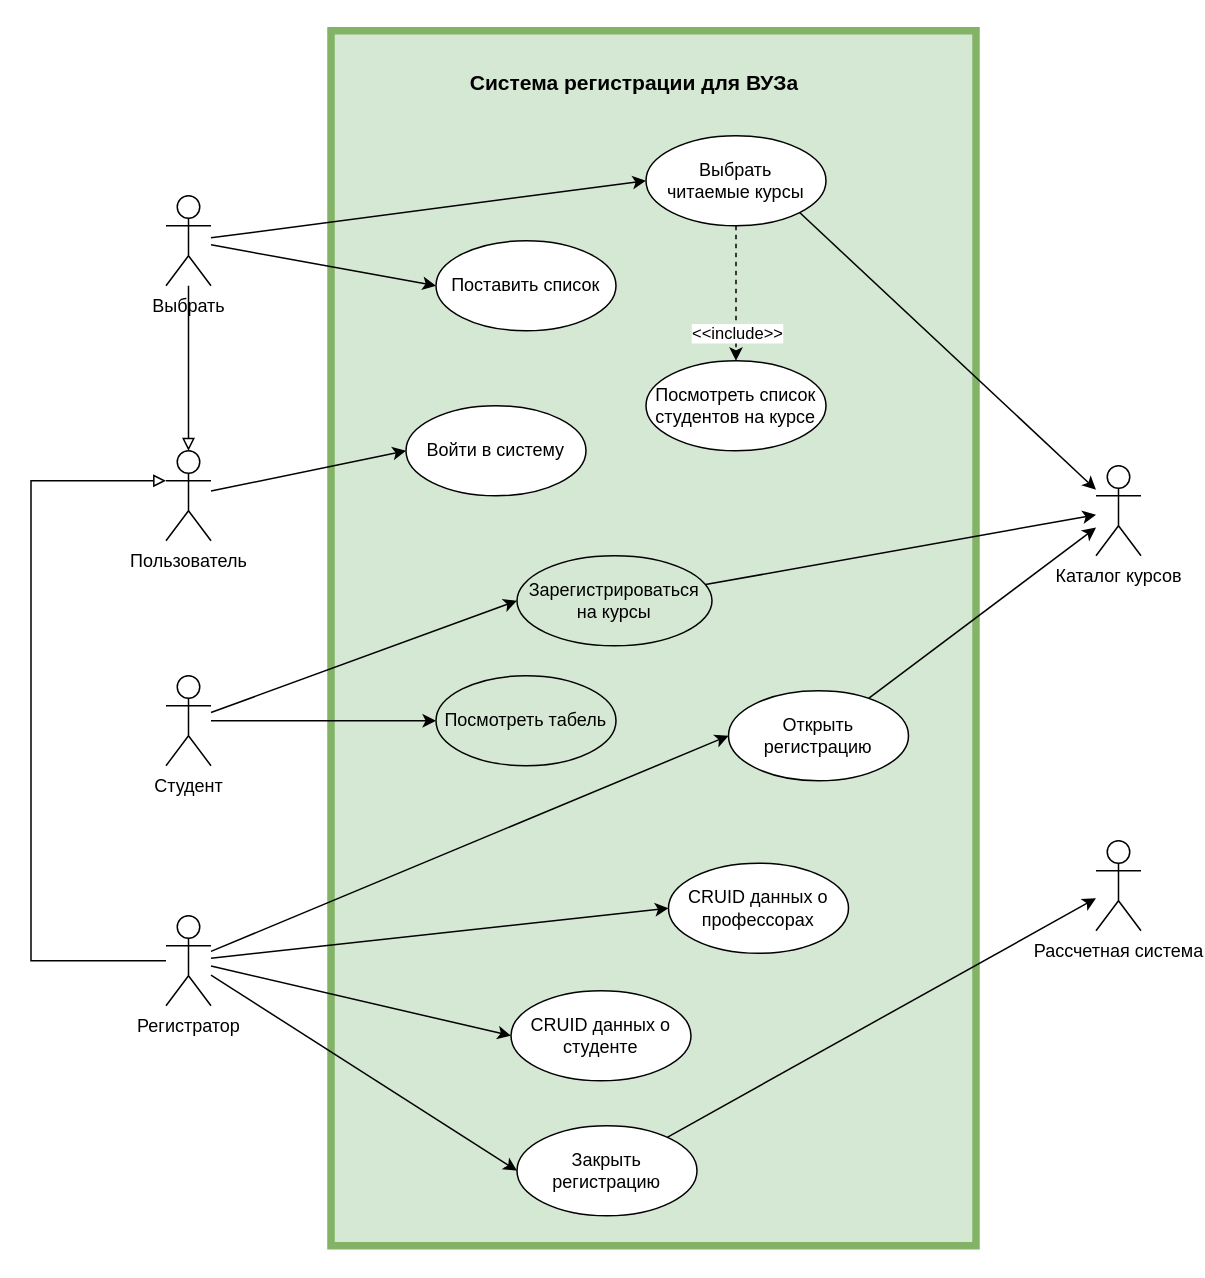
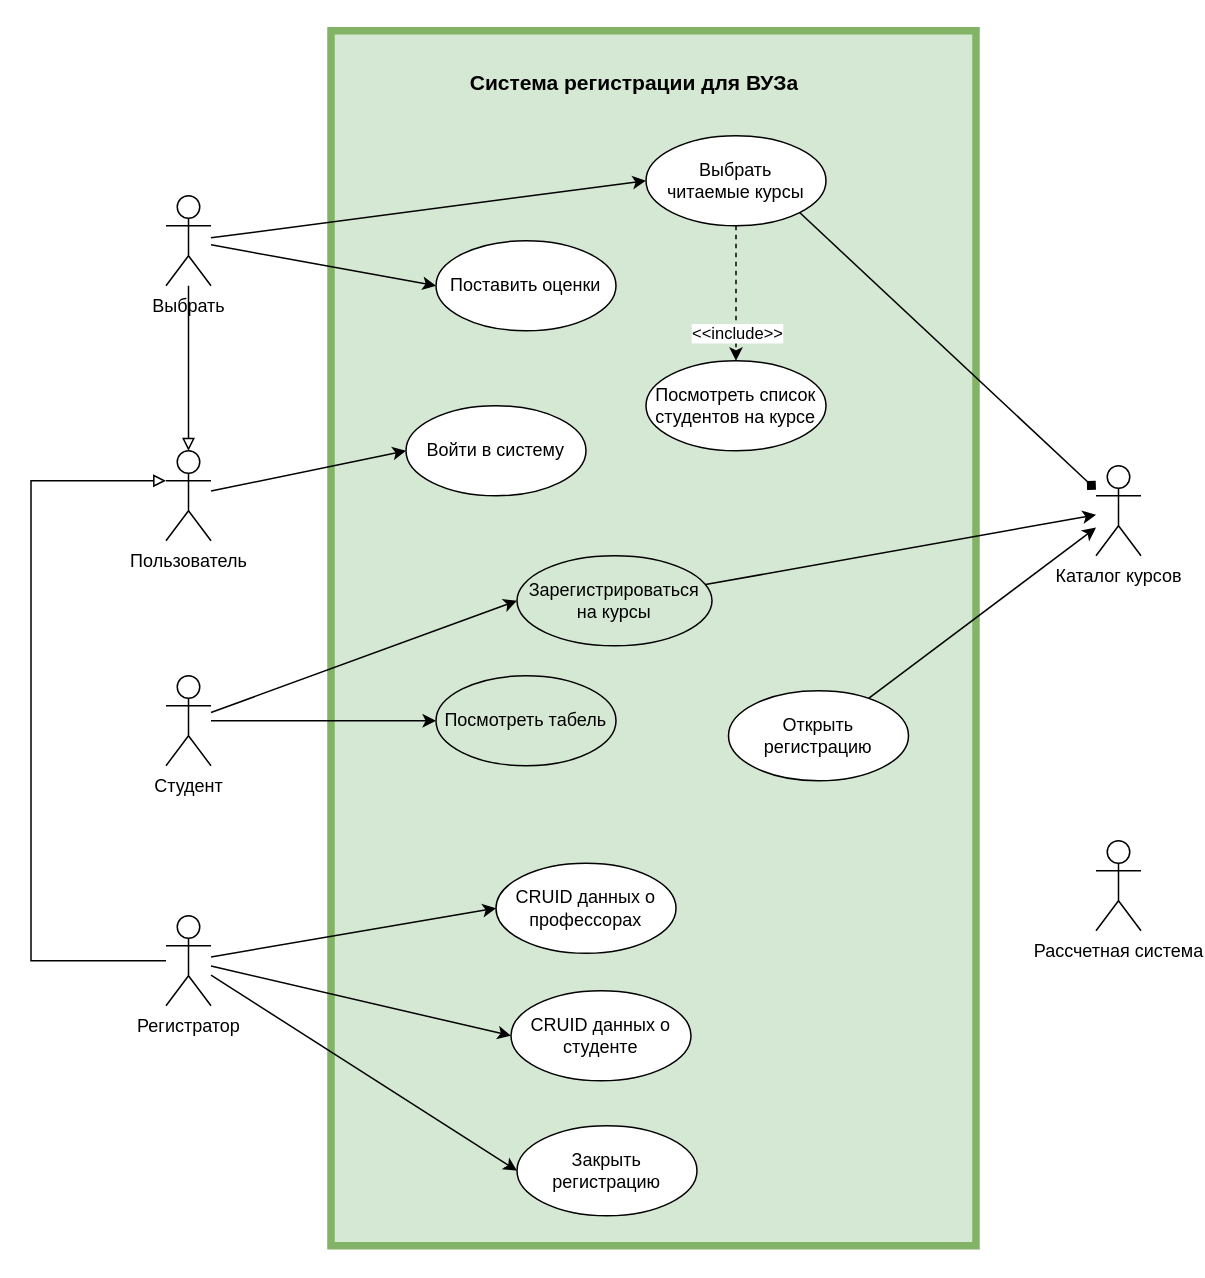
(526, 286) -> (526, 286)
(1087, 482) -> (1087, 481)
(465, 846) -> none
(758, 908) -> (586, 908)
(877, 1020) -> none
